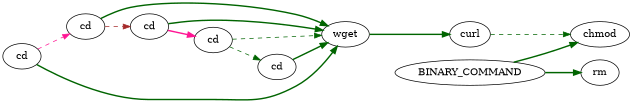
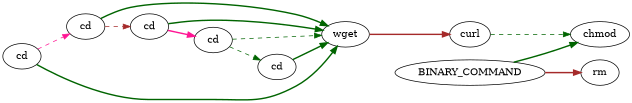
(406, 34) -> (406, 34)
(559, 73) -> (559, 73)
